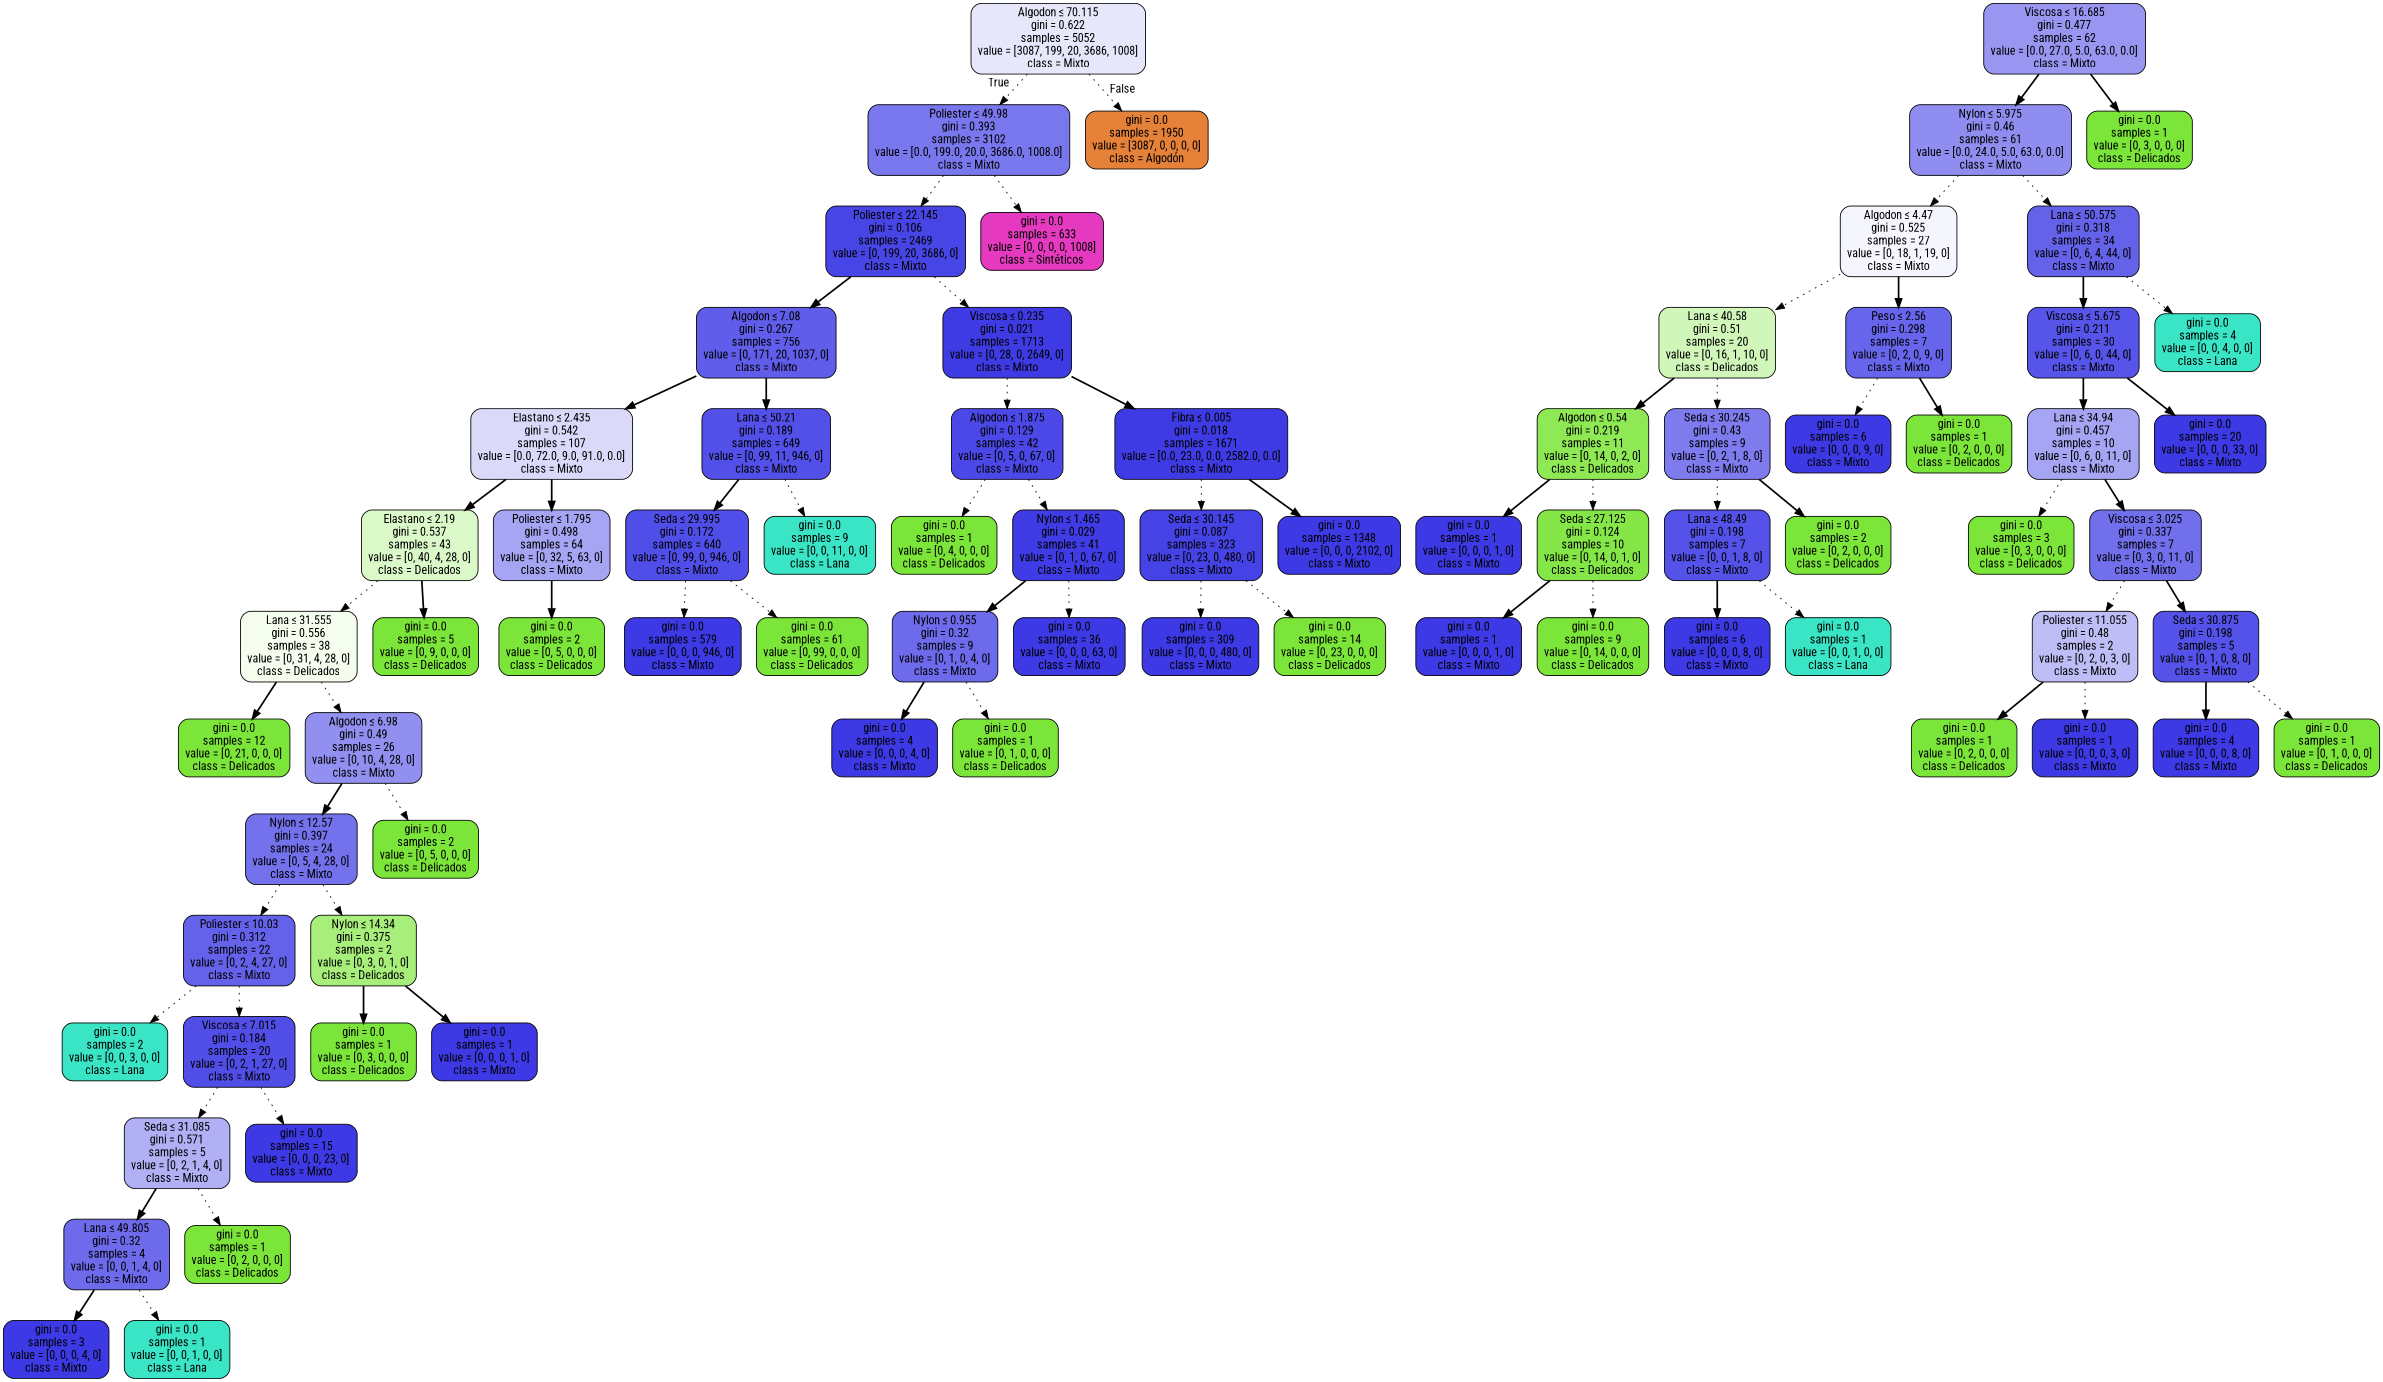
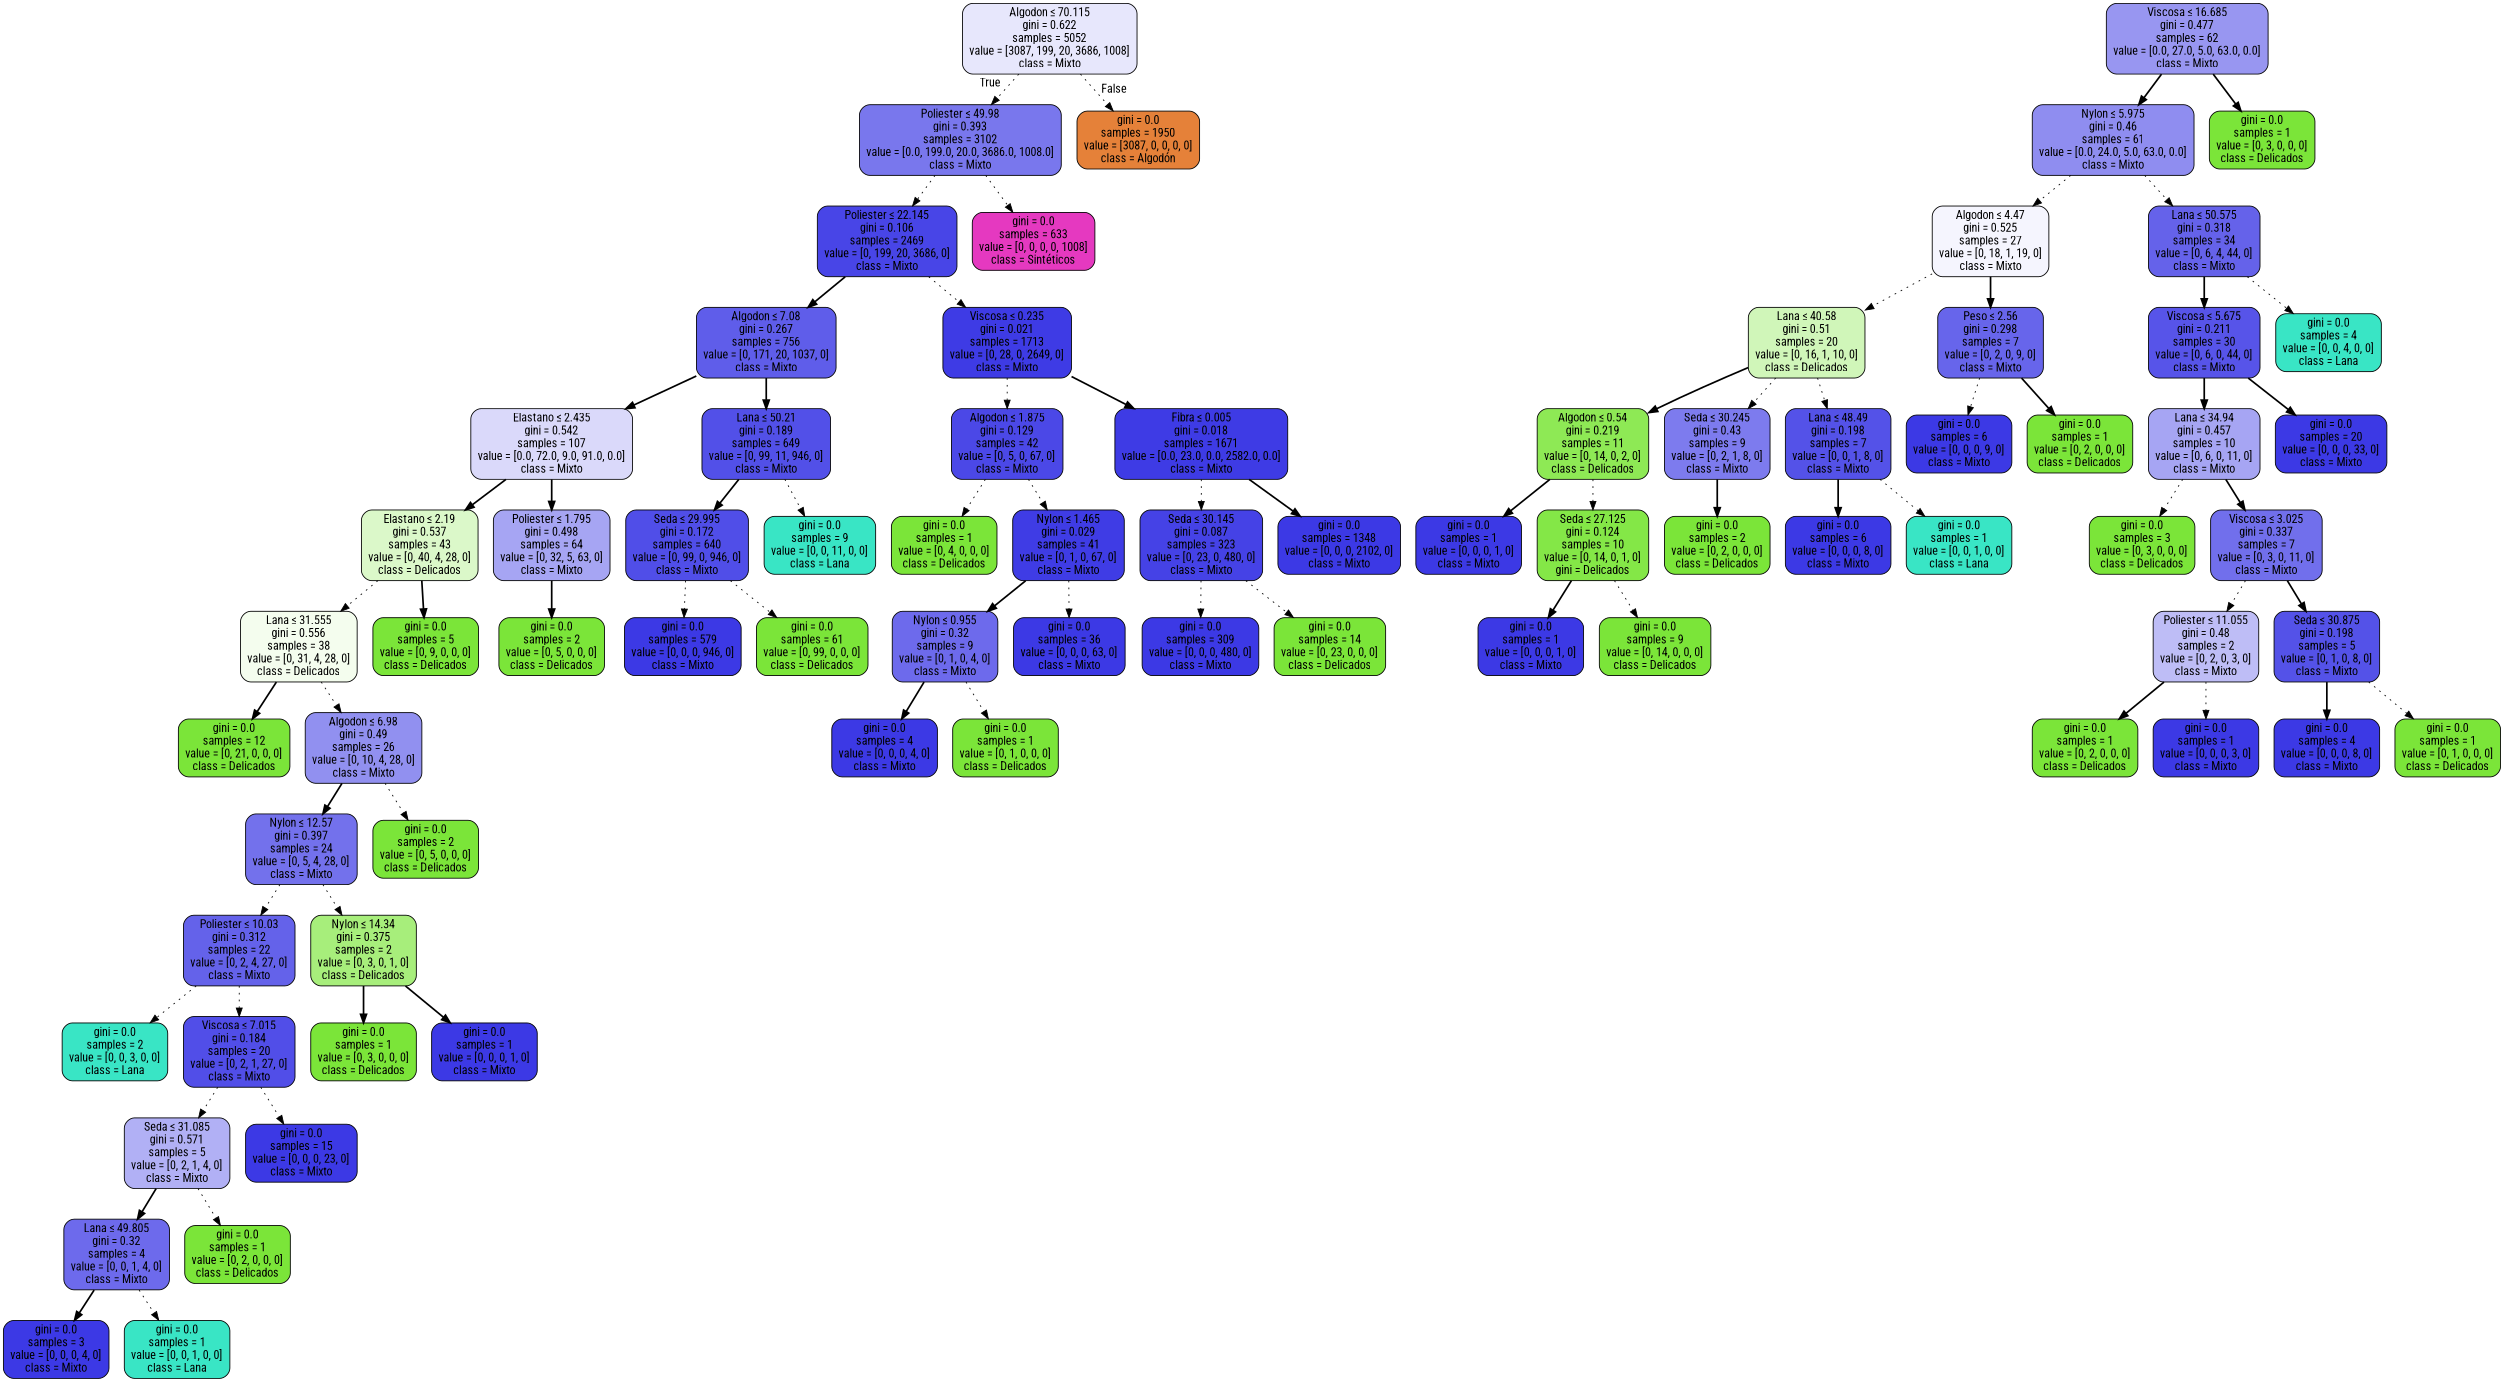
(1717, 490) -> (1821, 389)
(1593, 570) -> (1593, 570)
